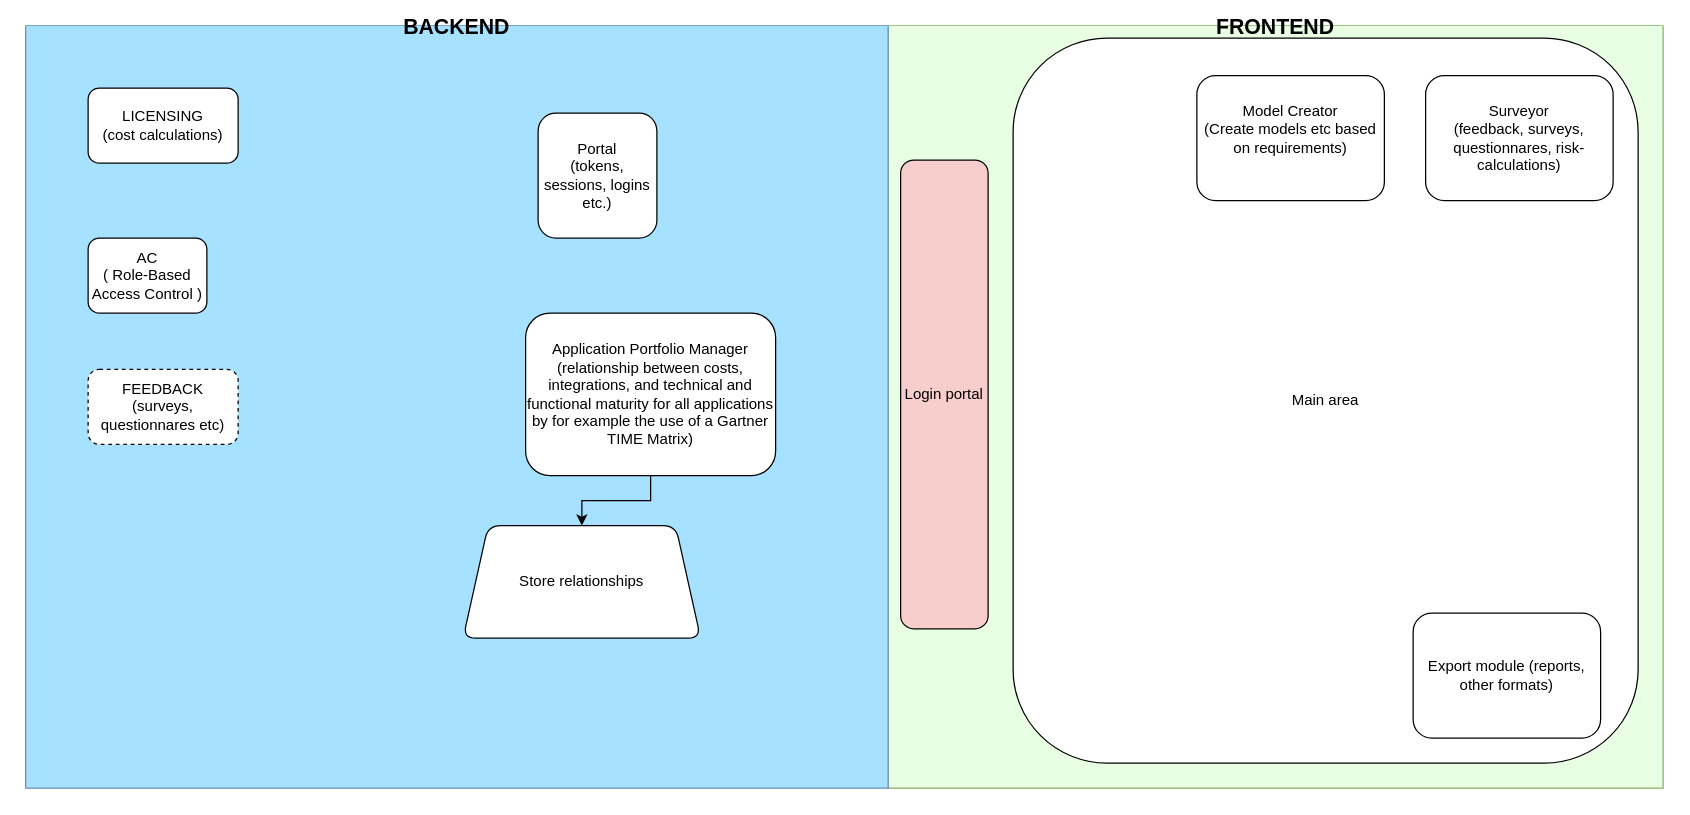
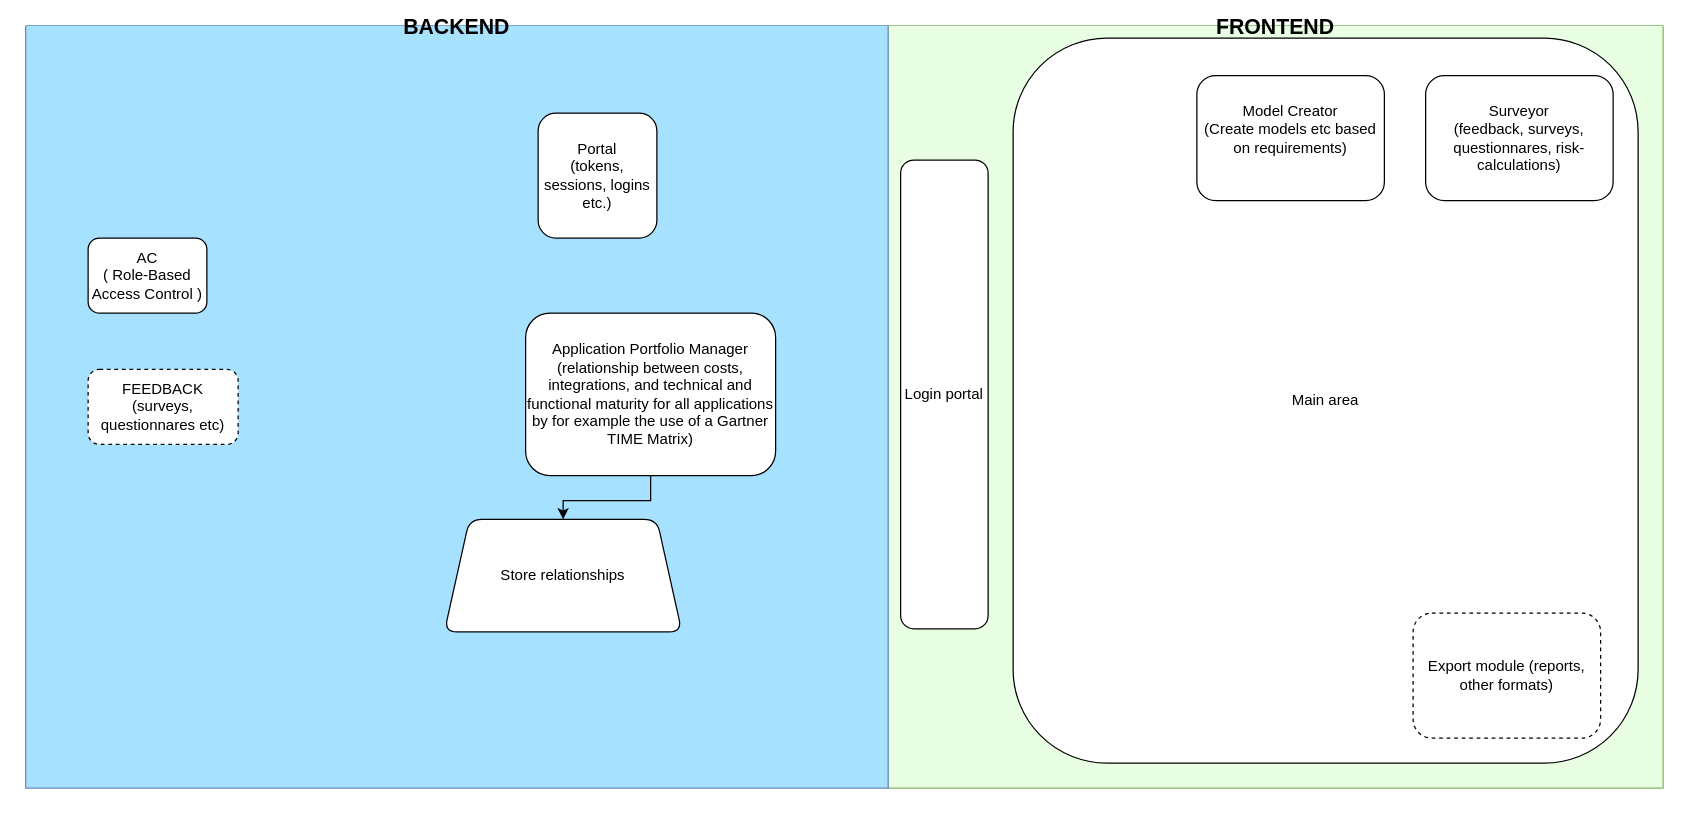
(163, 126) -> none
(944, 394) -> (944, 394)
(582, 582) -> (563, 576)
(1507, 676) -> (1507, 676)
